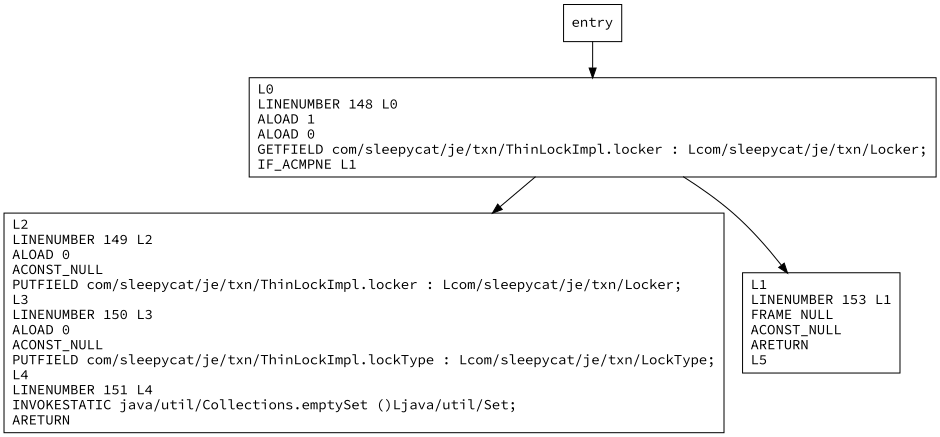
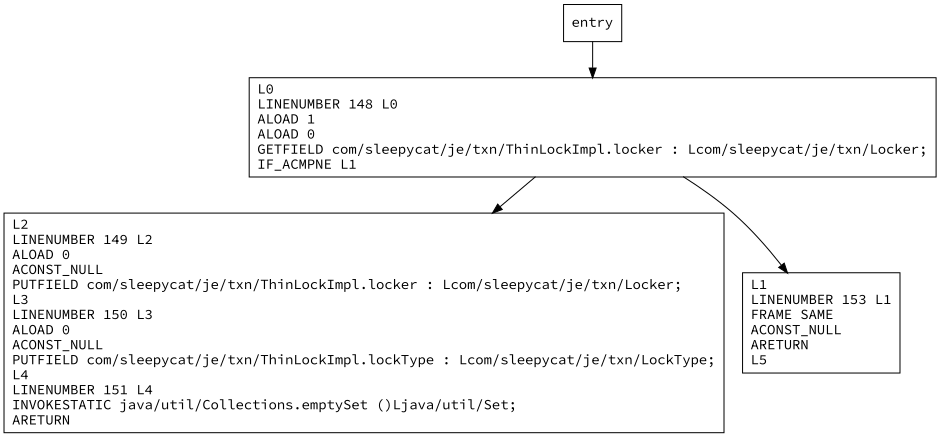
(821, 323) -> (821, 323)
